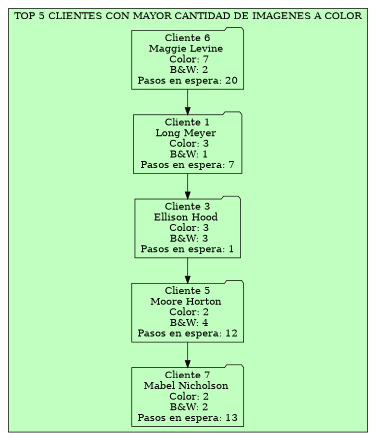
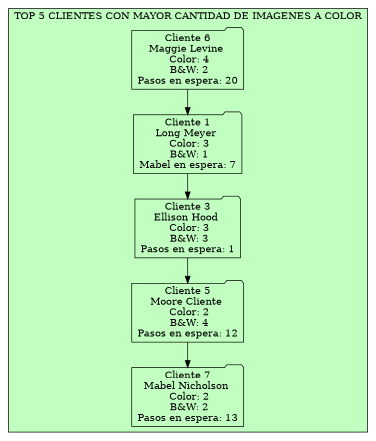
(188, 60) -> (188, 60)
(188, 144) -> (188, 144)
(188, 313) -> (188, 313)
